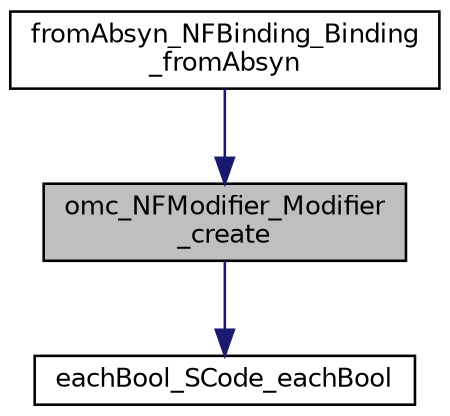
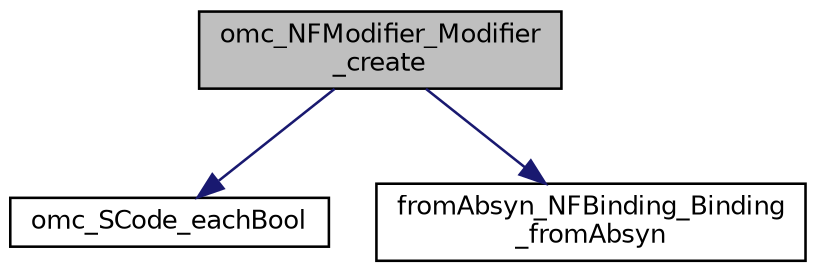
(225, 123) -> (476, 128)
(225, 380) -> (170, 222)
